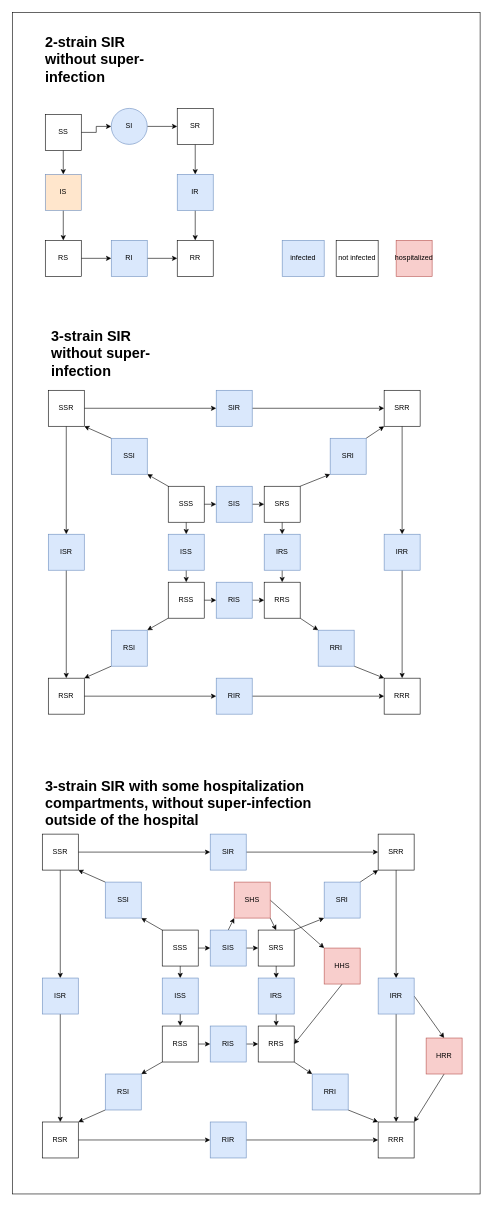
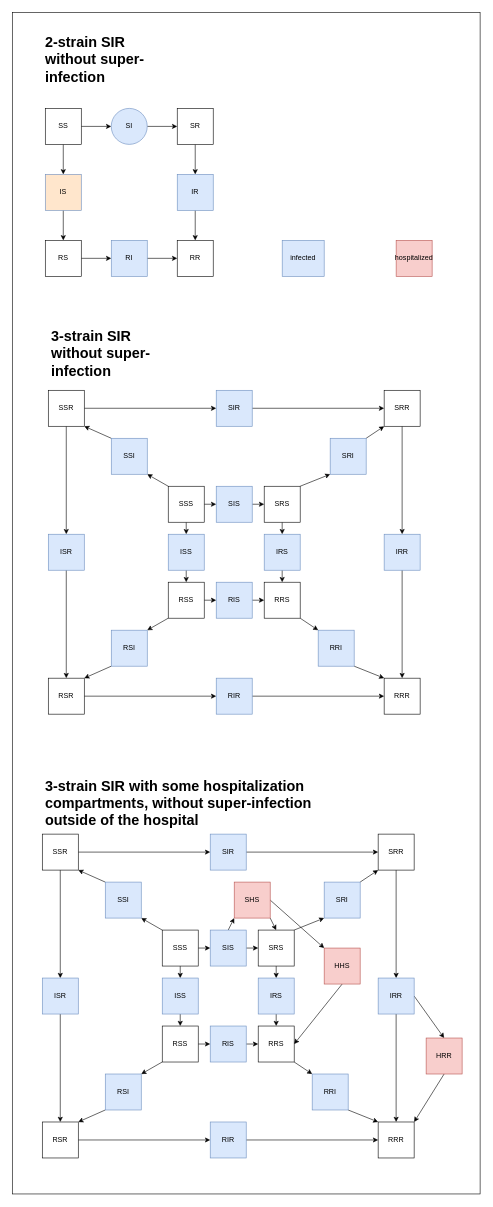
(63, 132) -> (63, 126)
(357, 258) -> none
